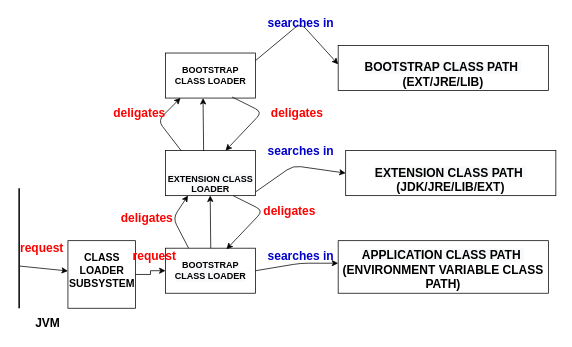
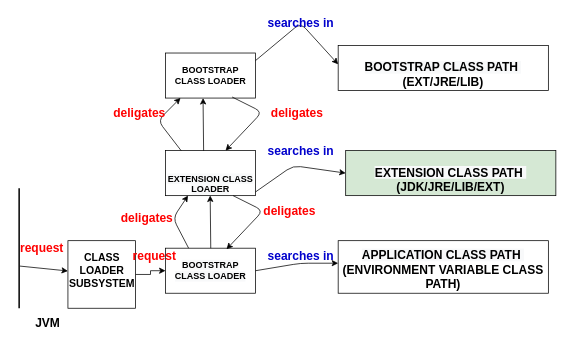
(450, 173) -> (450, 173)
